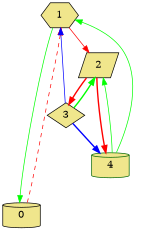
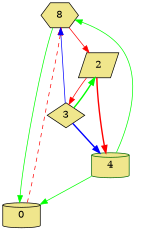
(60, 15) -> (60, 15)
(79, 88) -> (79, 88)
(110, 119) -> (69, 189)
